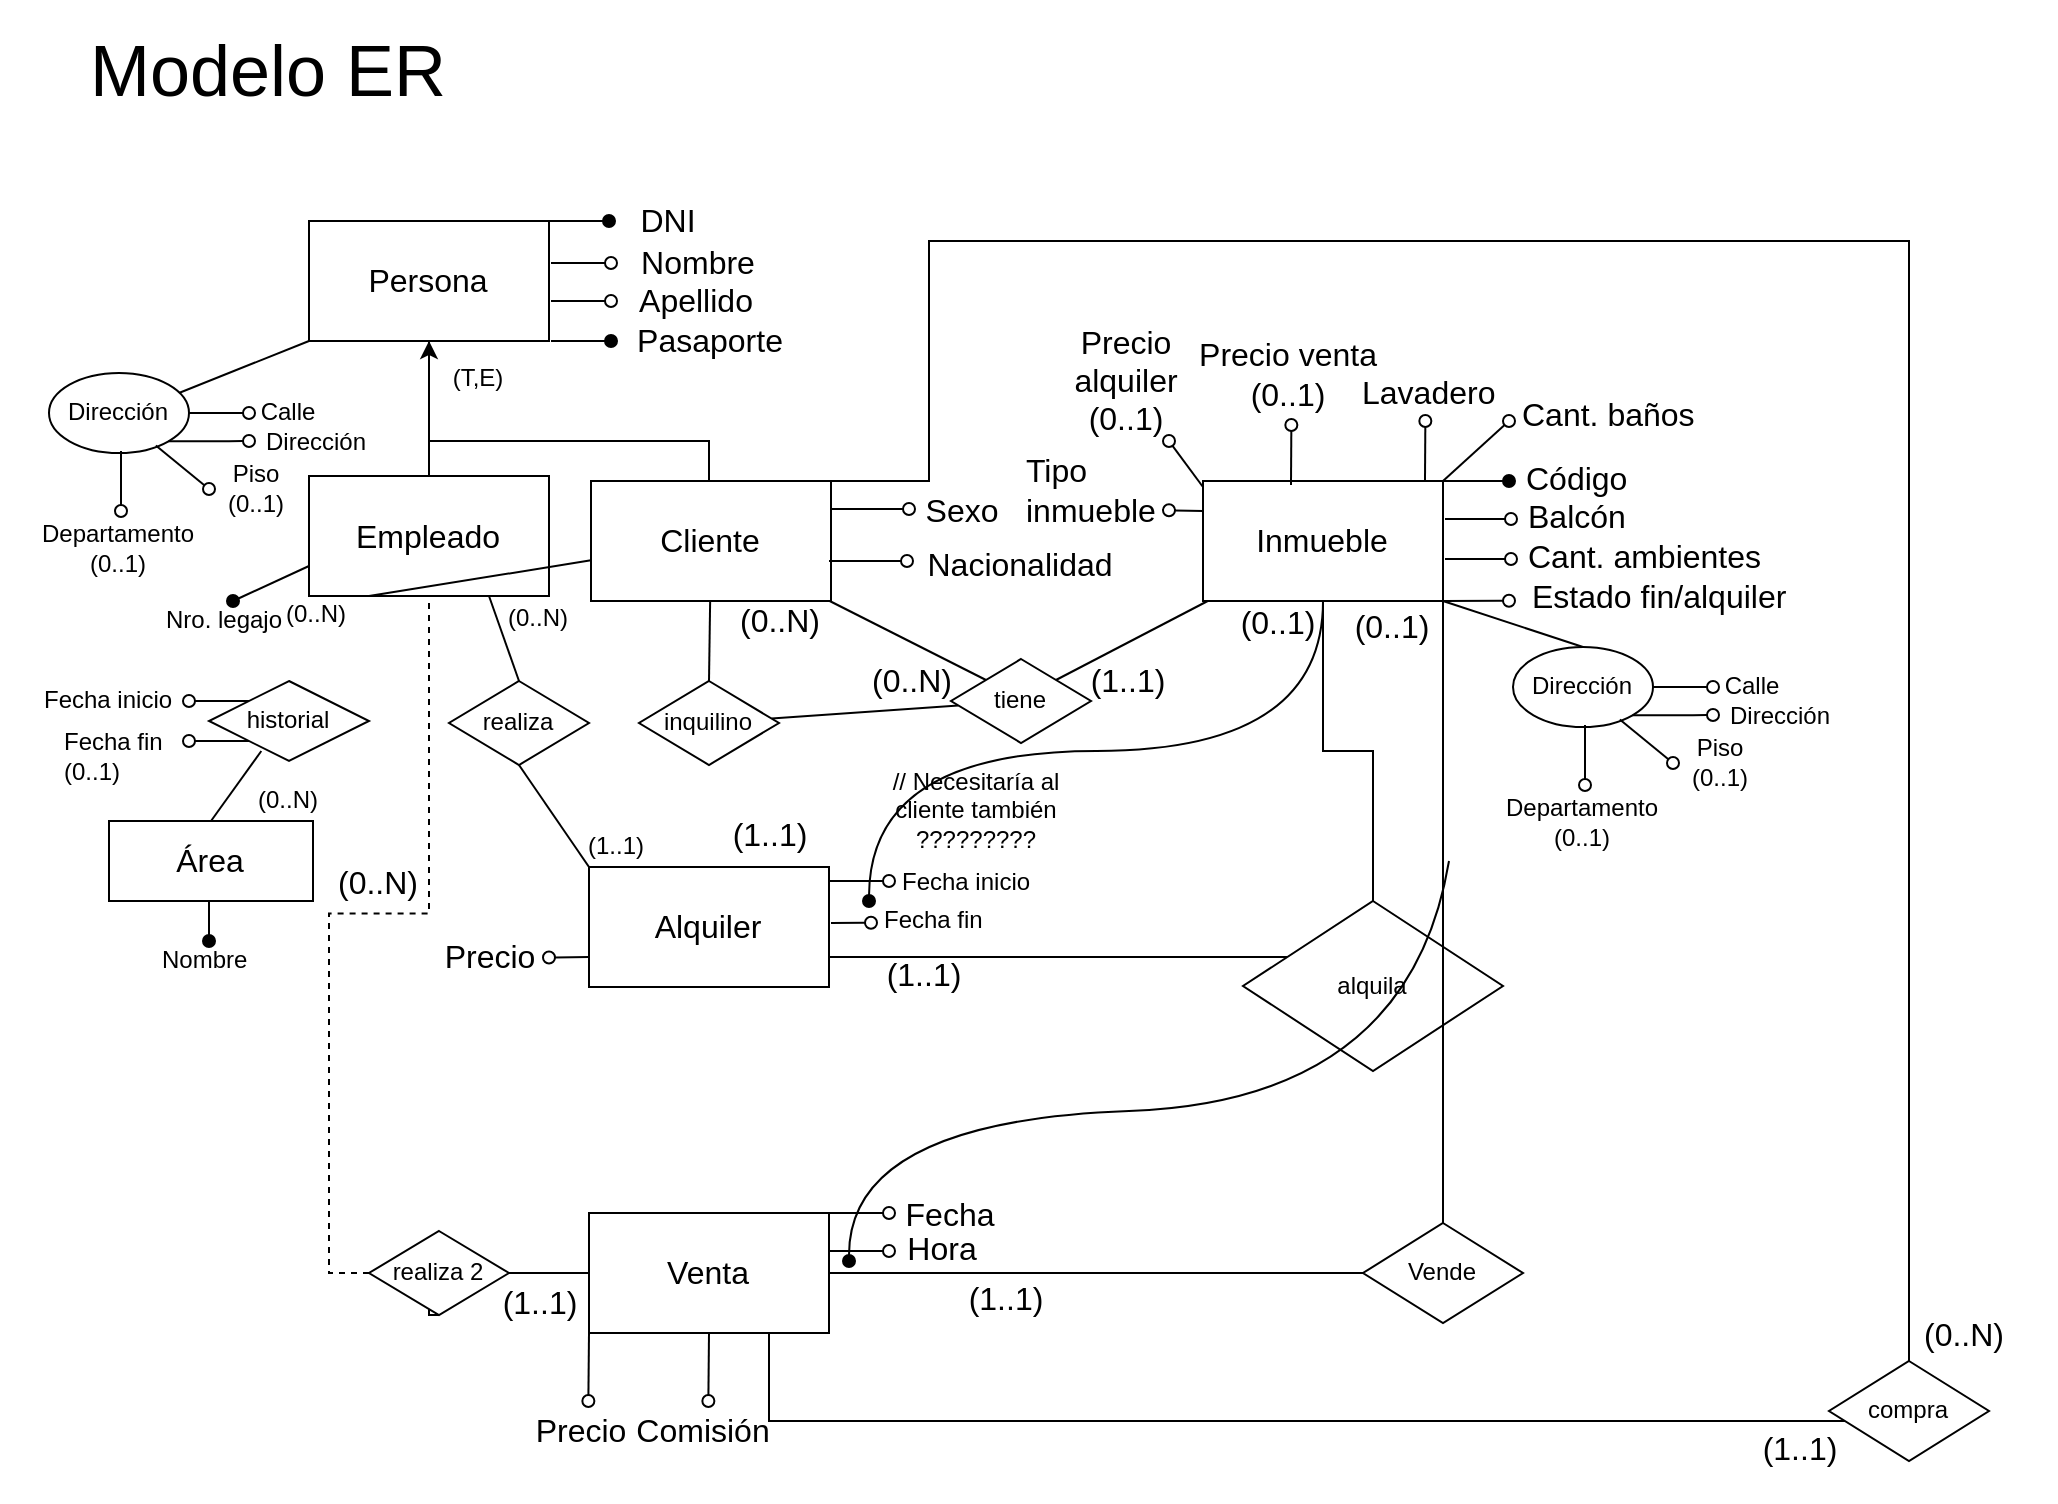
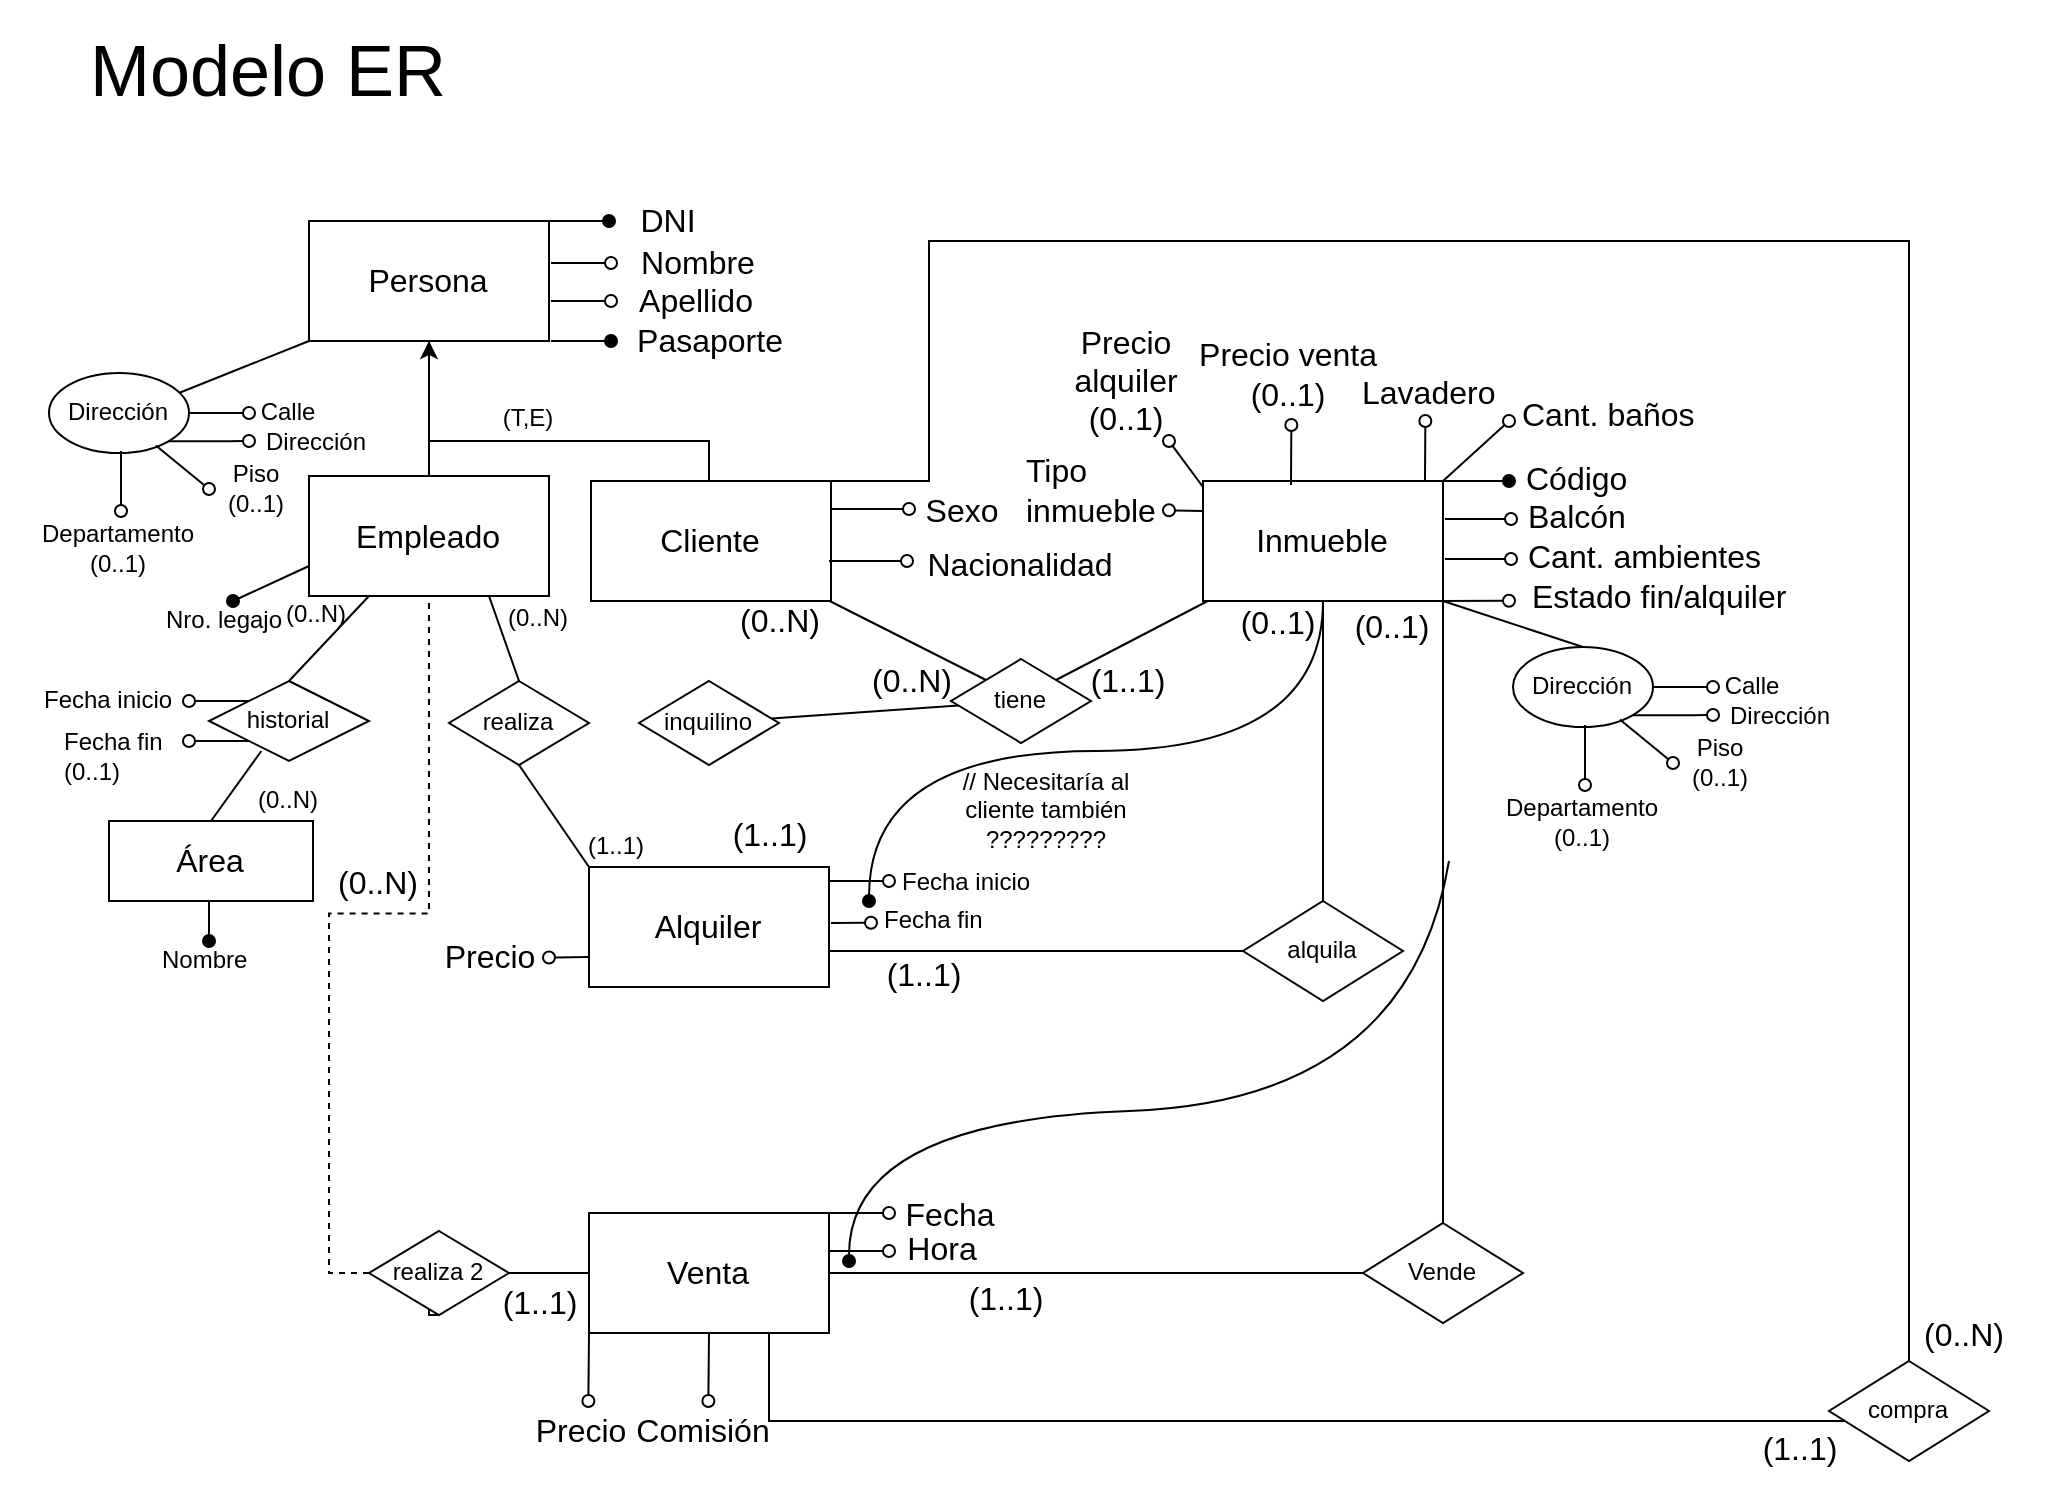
(479, 378) -> (529, 418)
(480, 578) -> (329, 639)
(710, 641) -> none
(977, 811) -> (1047, 811)
(1373, 986) -> (1323, 951)
